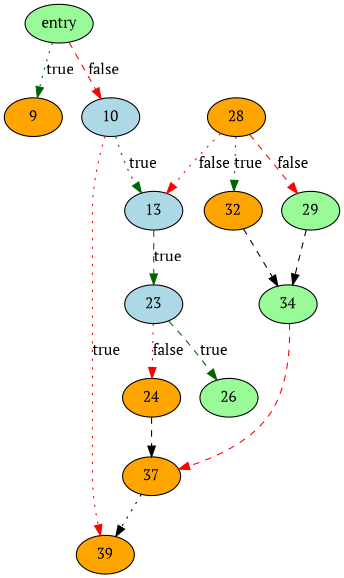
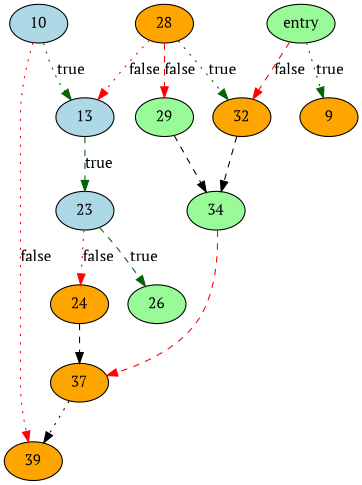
(82, 66) -> (274, 66)
(106, 351) -> (36, 257)
